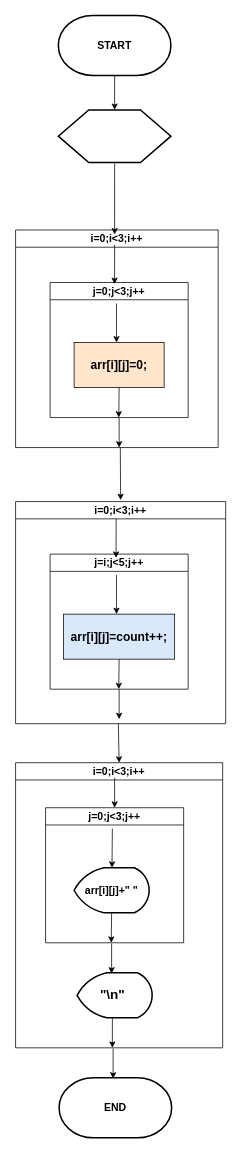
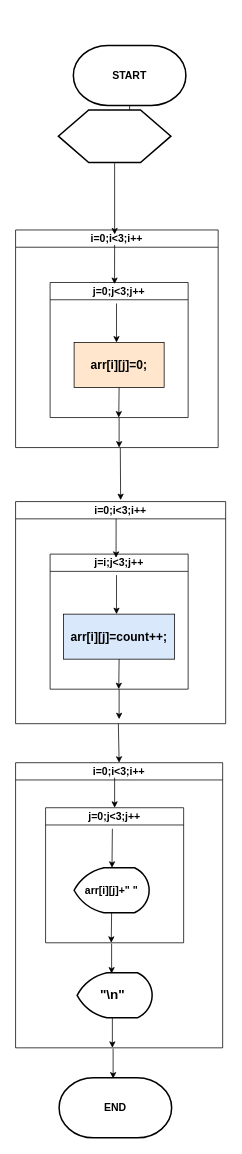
(114, 45) -> (129, 75)
(119, 563) -> (119, 563)
